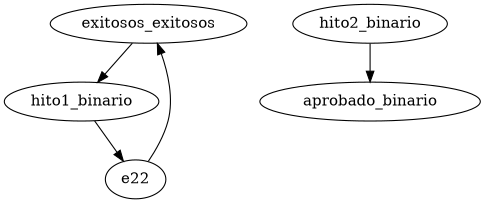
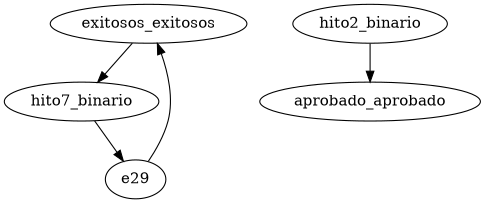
(82, 102) -> (82, 102)
(370, 102) -> (370, 102)
(136, 179) -> (136, 179)
